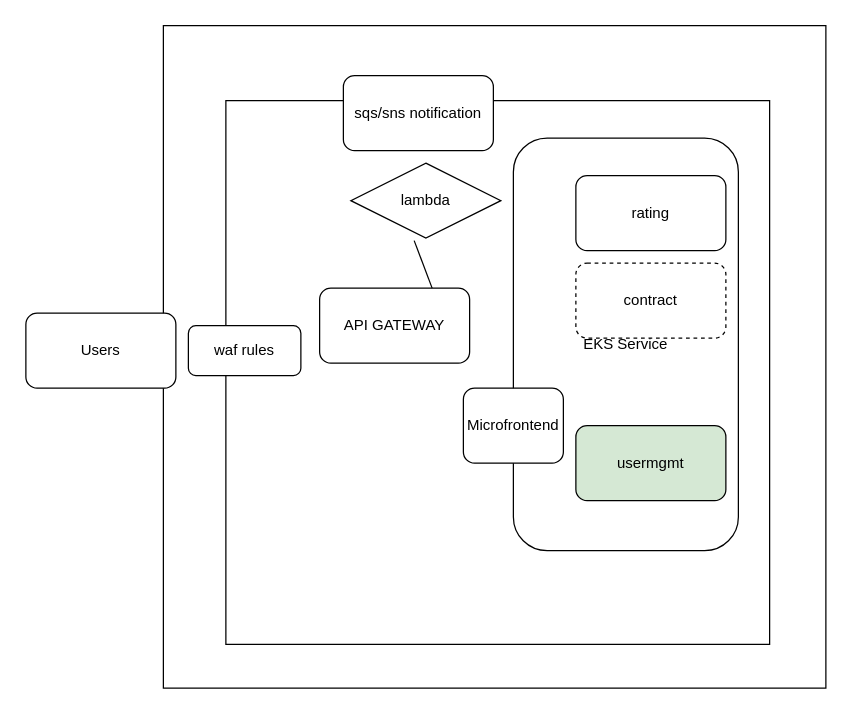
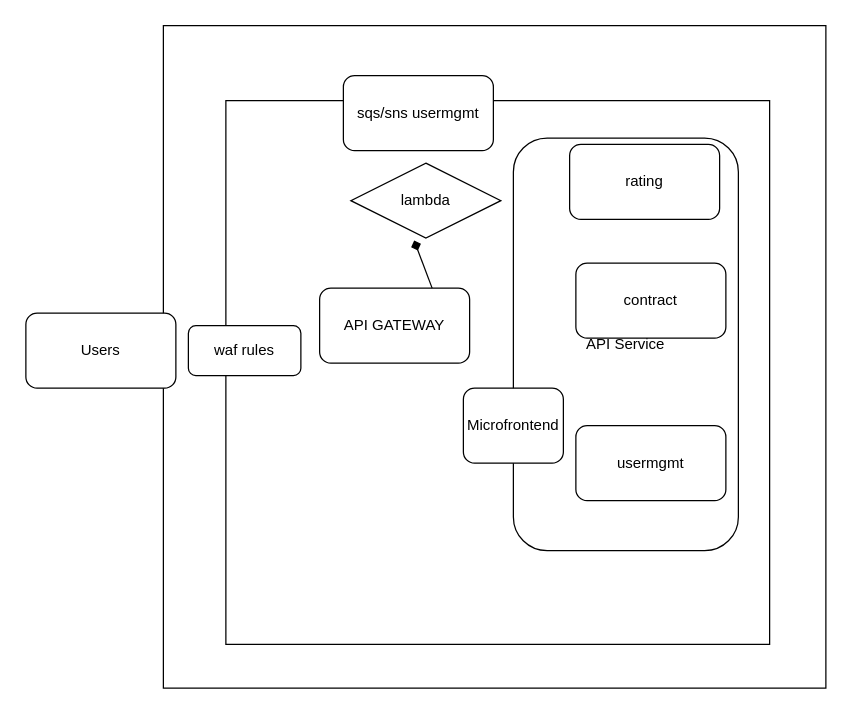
(418, 113) -> (418, 113)
(651, 213) -> (644, 182)
(416, 246) -> (418, 251)
(651, 301) -> (651, 301)
(626, 344) -> (626, 344)
(651, 463) -> (651, 463)
